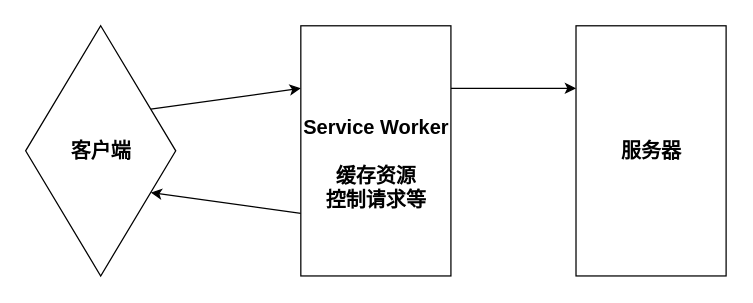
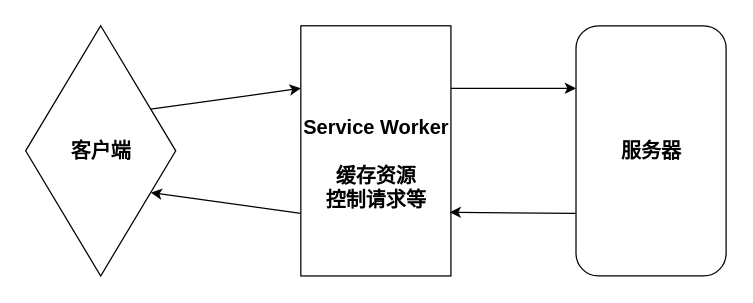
(651, 151) -> (651, 151)
none -> (516, 213)
